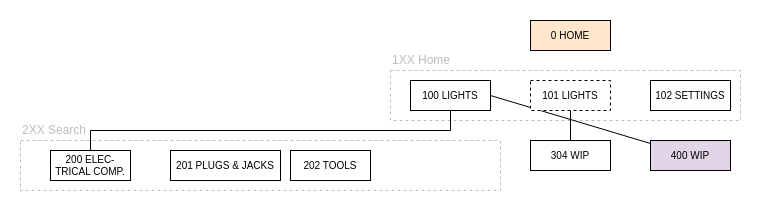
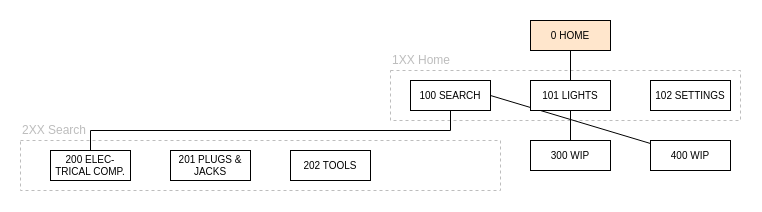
none -> (571, 66)
(451, 96) -> (451, 96)
(571, 96) -> (571, 96)
(571, 156) -> (571, 156)
(691, 156) -> (691, 156)
(226, 166) -> (211, 166)
